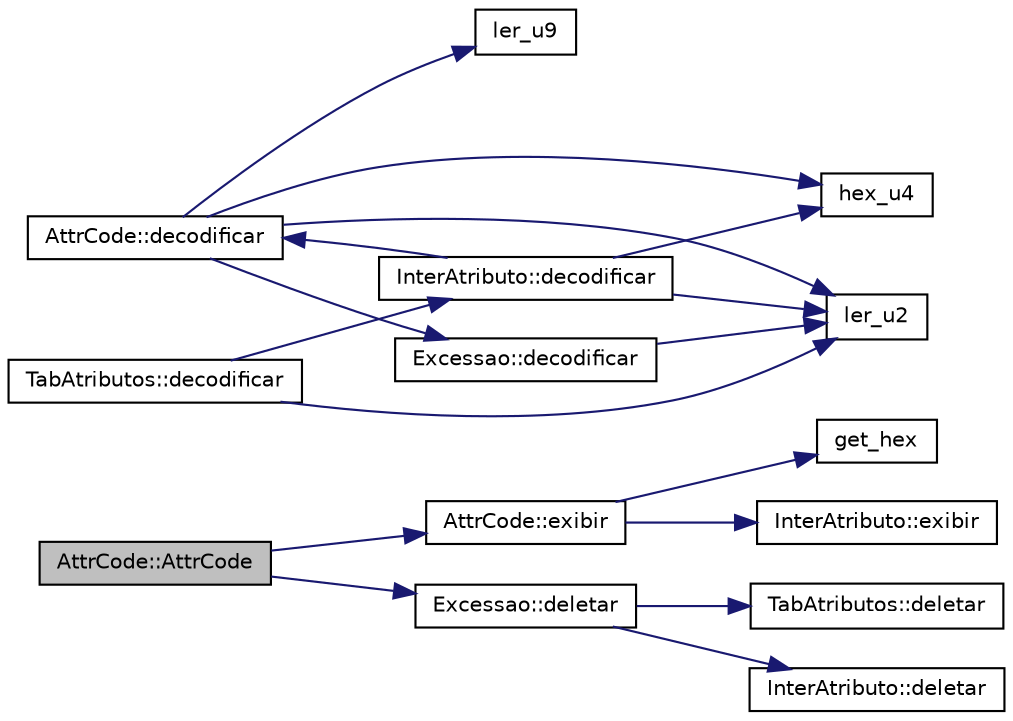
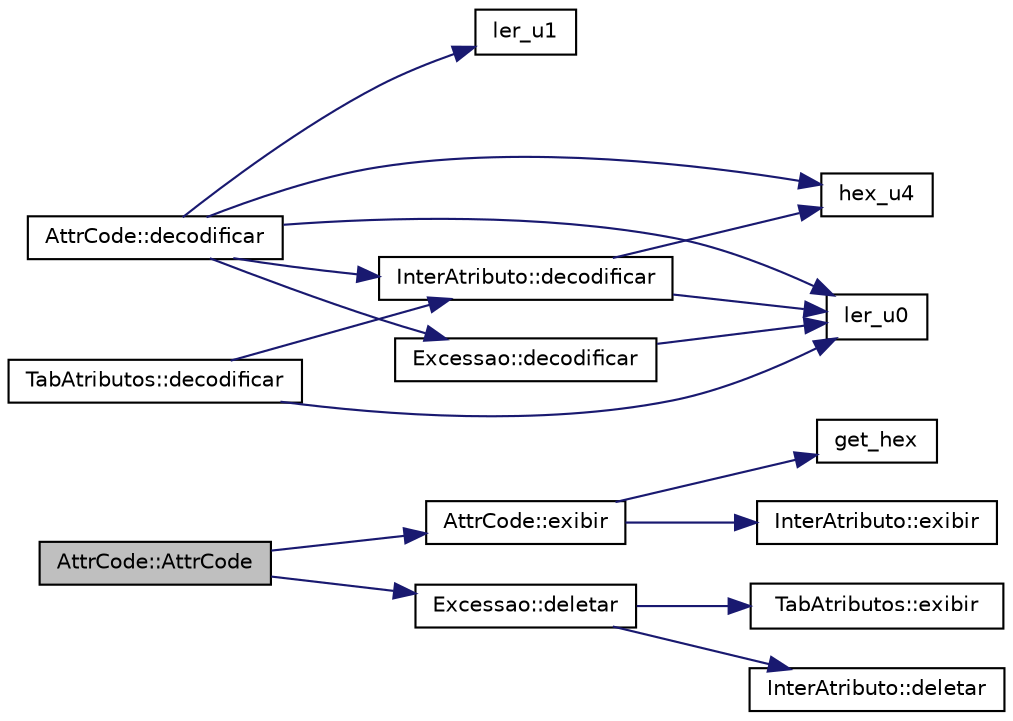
(526, 32) -> (526, 32)
(376, 248) -> (295, 267)
(877, 317) -> (877, 317)
(877, 606) -> (877, 606)
